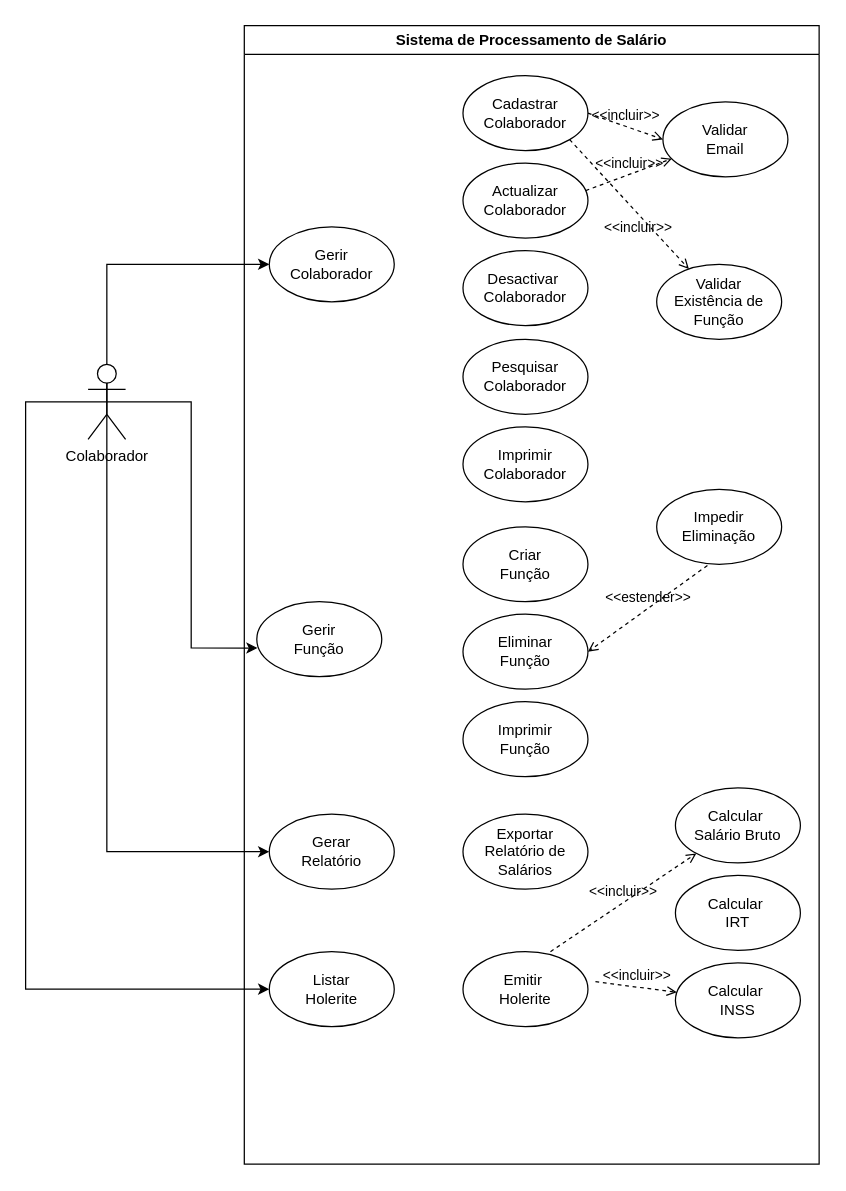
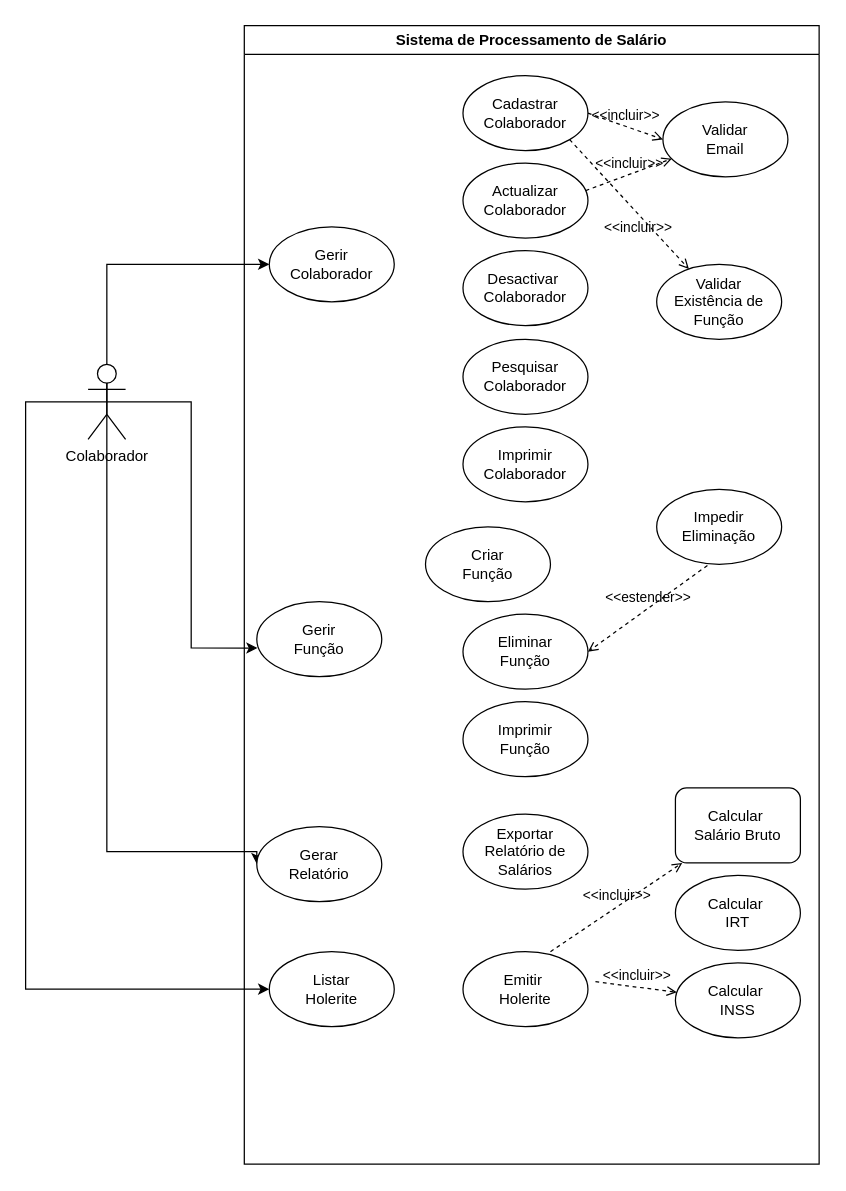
(526, 564) -> (488, 564)
(738, 826) -> (738, 826)
(332, 852) -> (319, 864)
